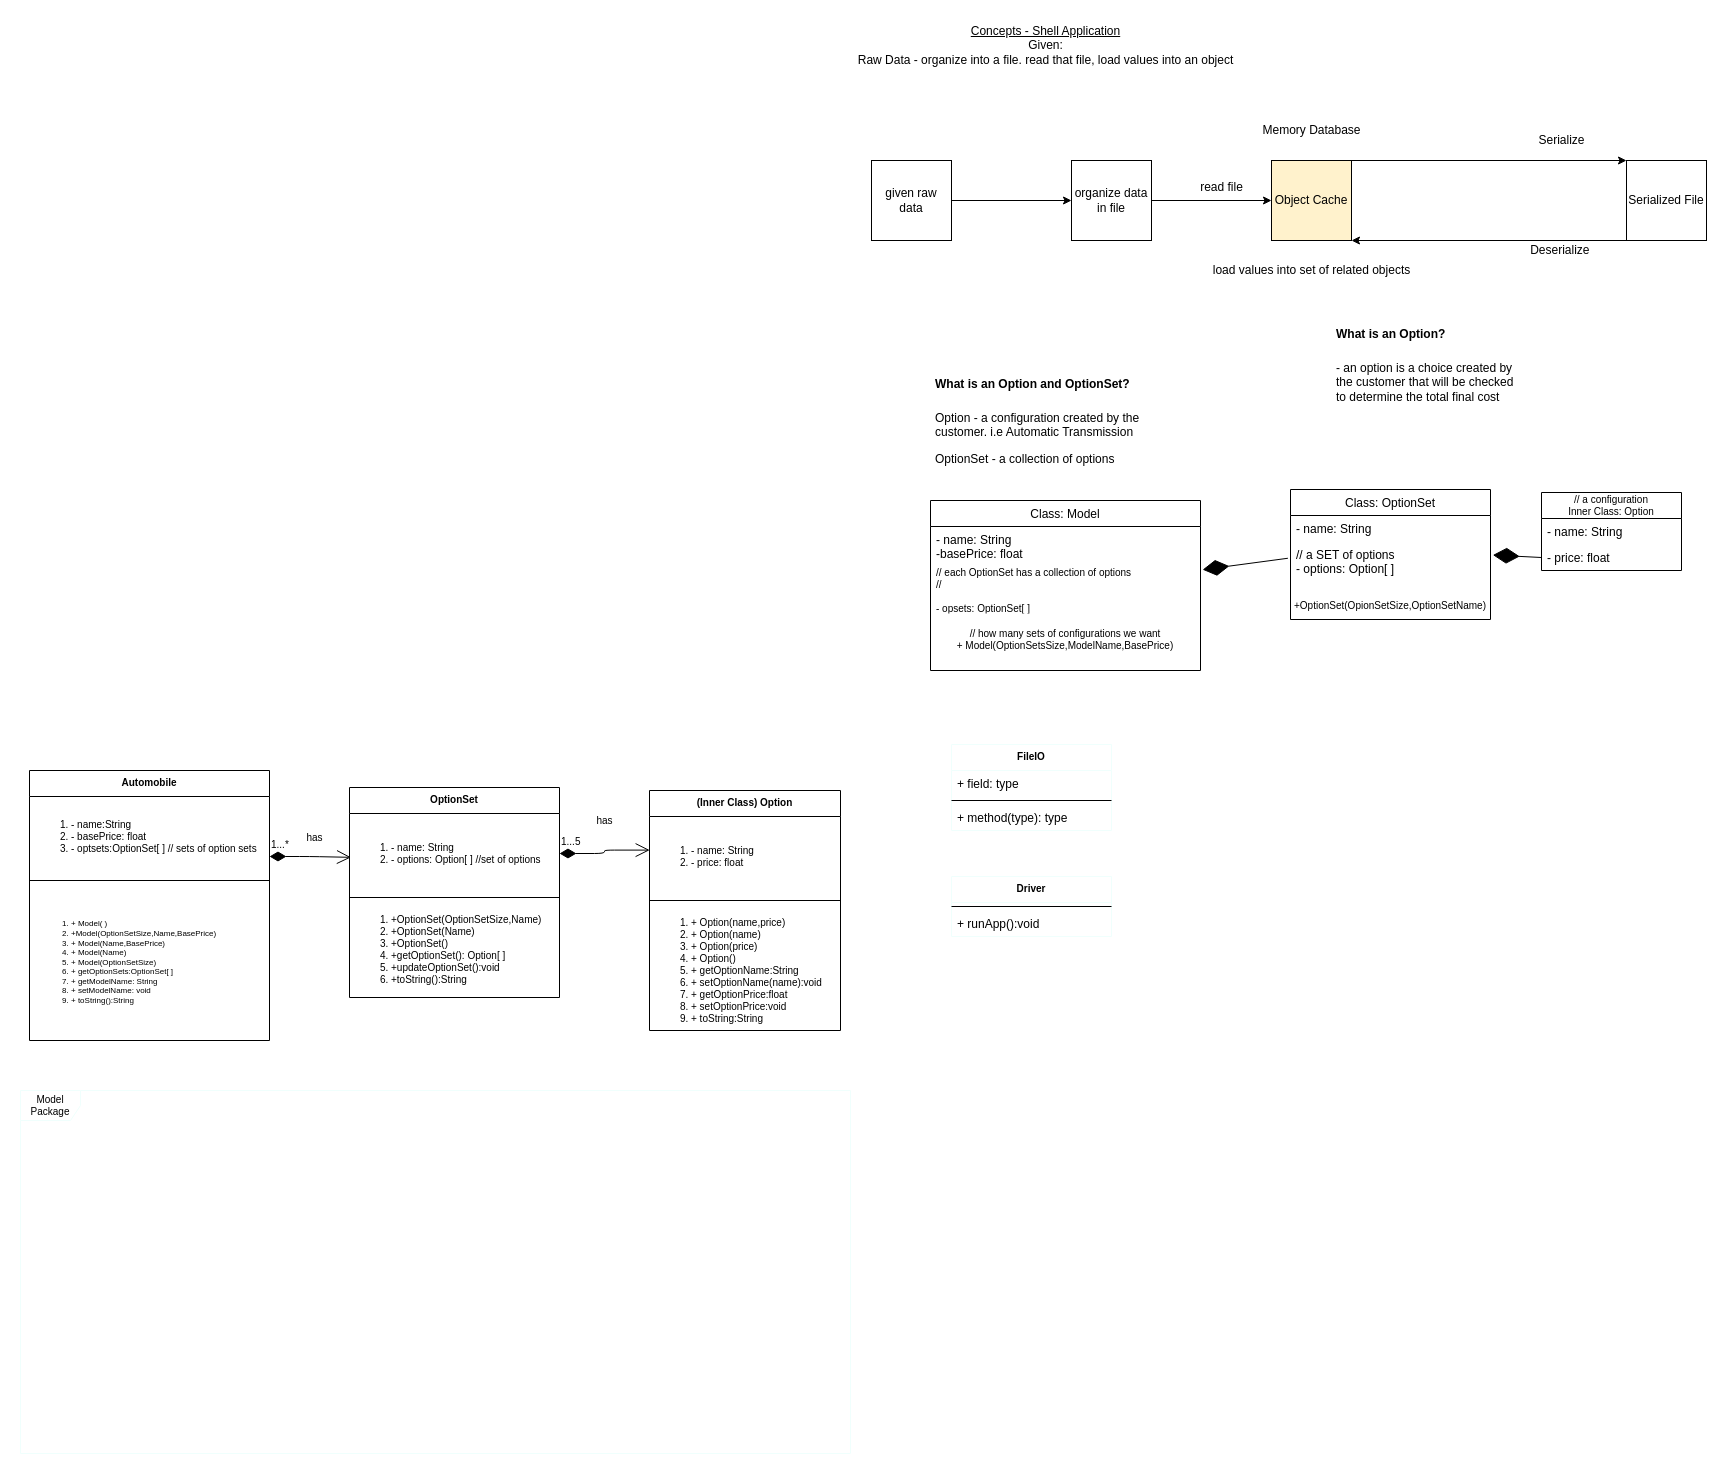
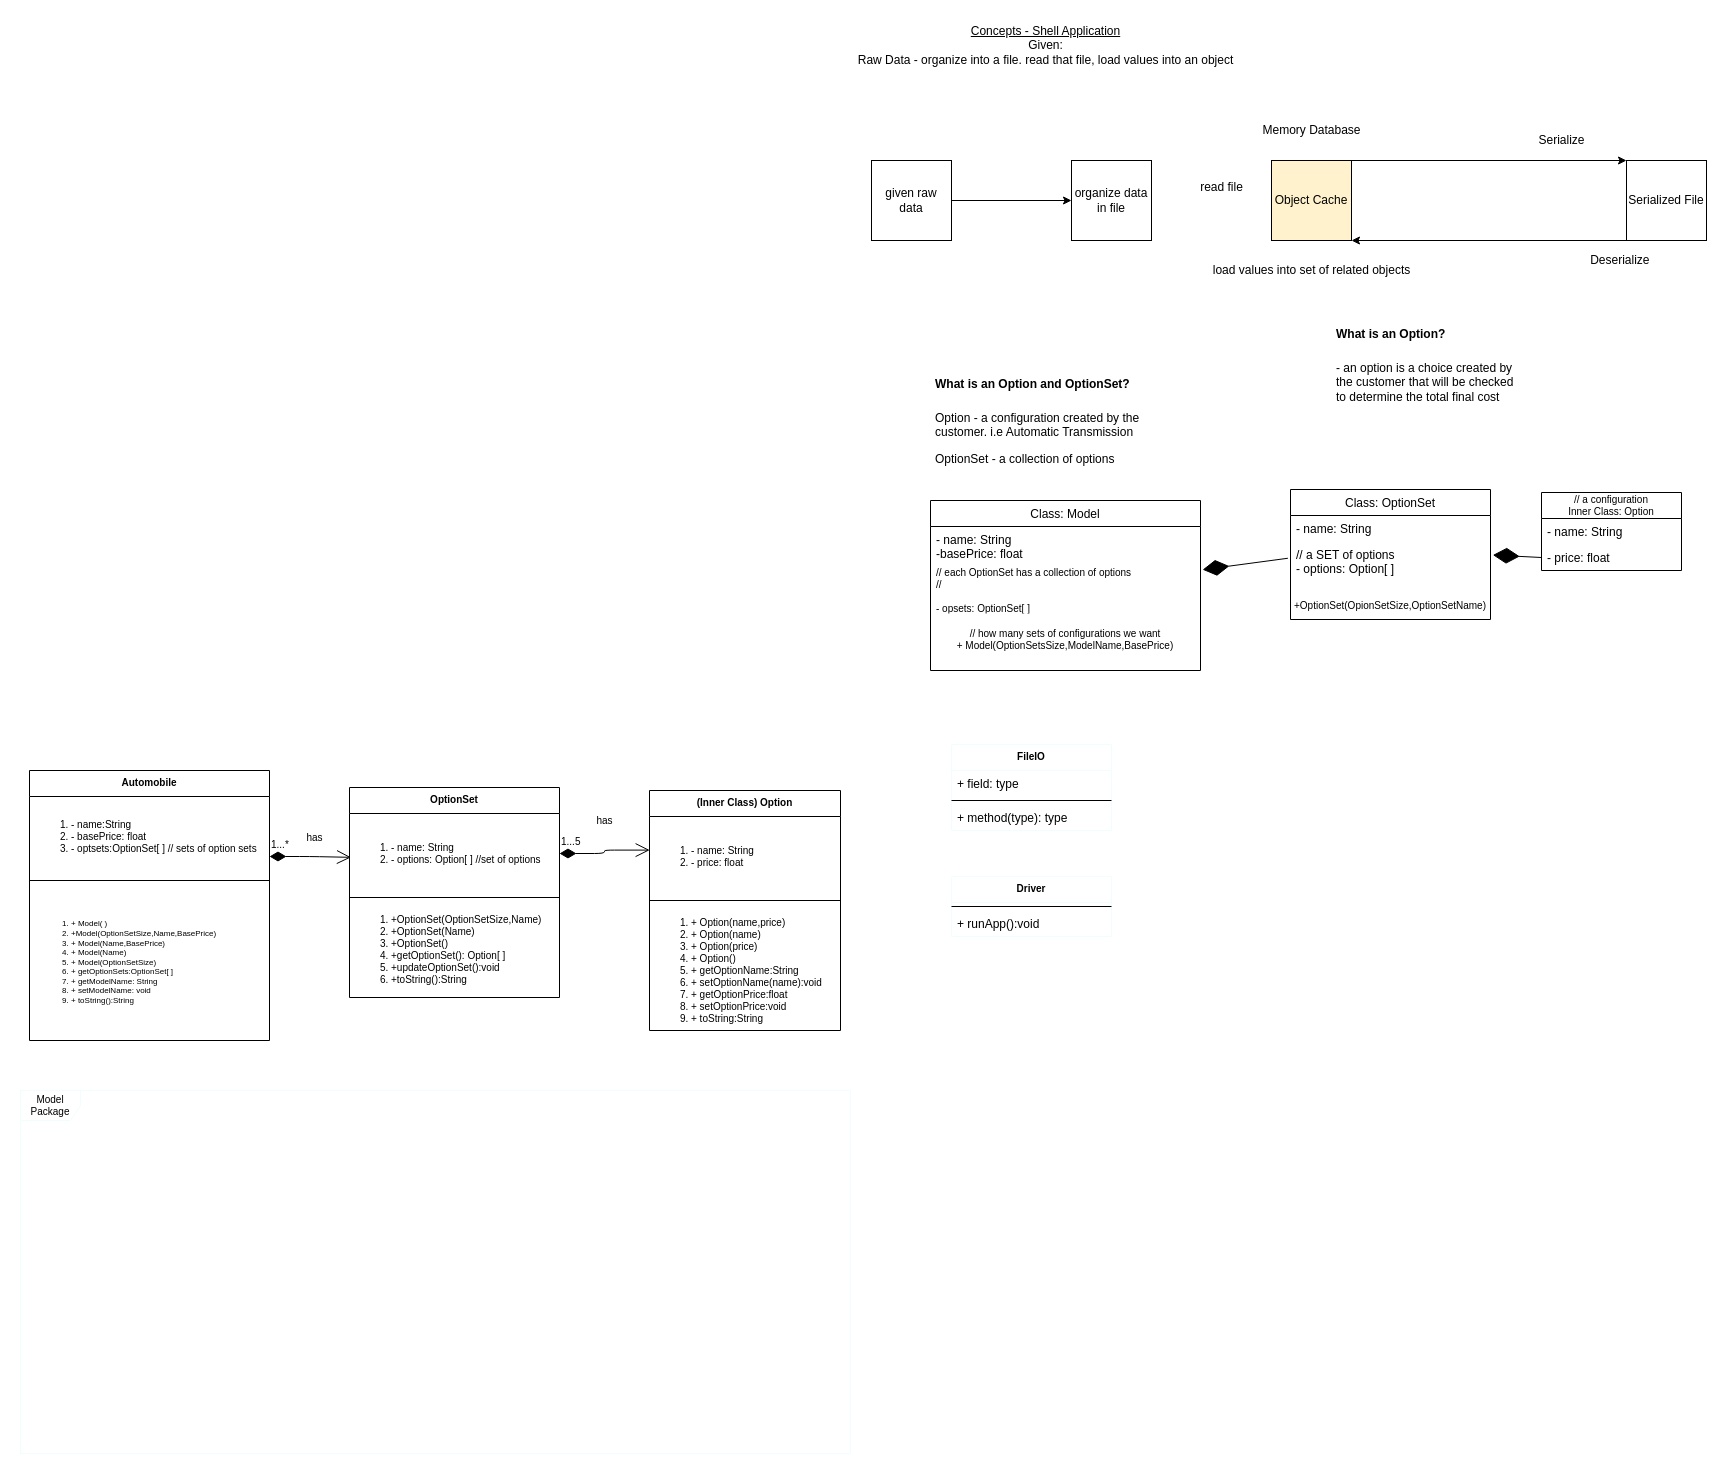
(1208, 201) -> none
(1562, 251) -> (1622, 261)
